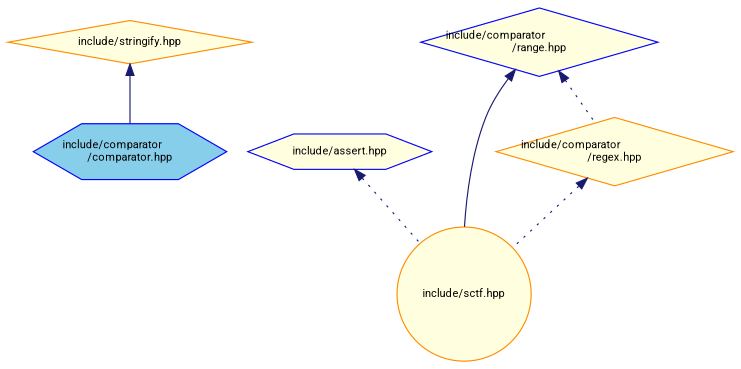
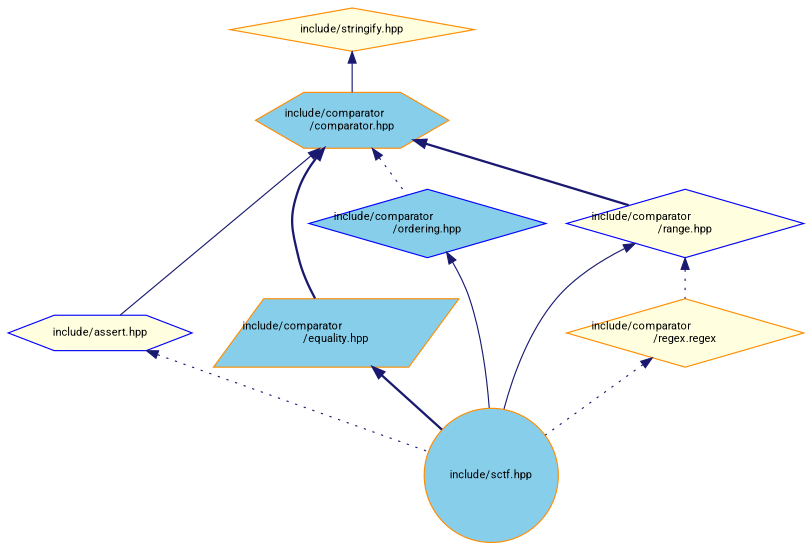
(130, 152) -> (352, 120)
(615, 152) -> (685, 333)
none -> (527, 174)
none -> (427, 223)
none -> (216, 235)
(464, 294) -> (491, 475)
none -> (336, 333)
